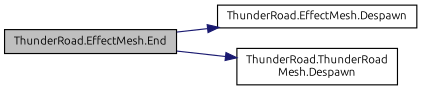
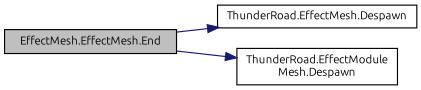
(91, 42) -> (91, 42)
(317, 67) -> (317, 67)
